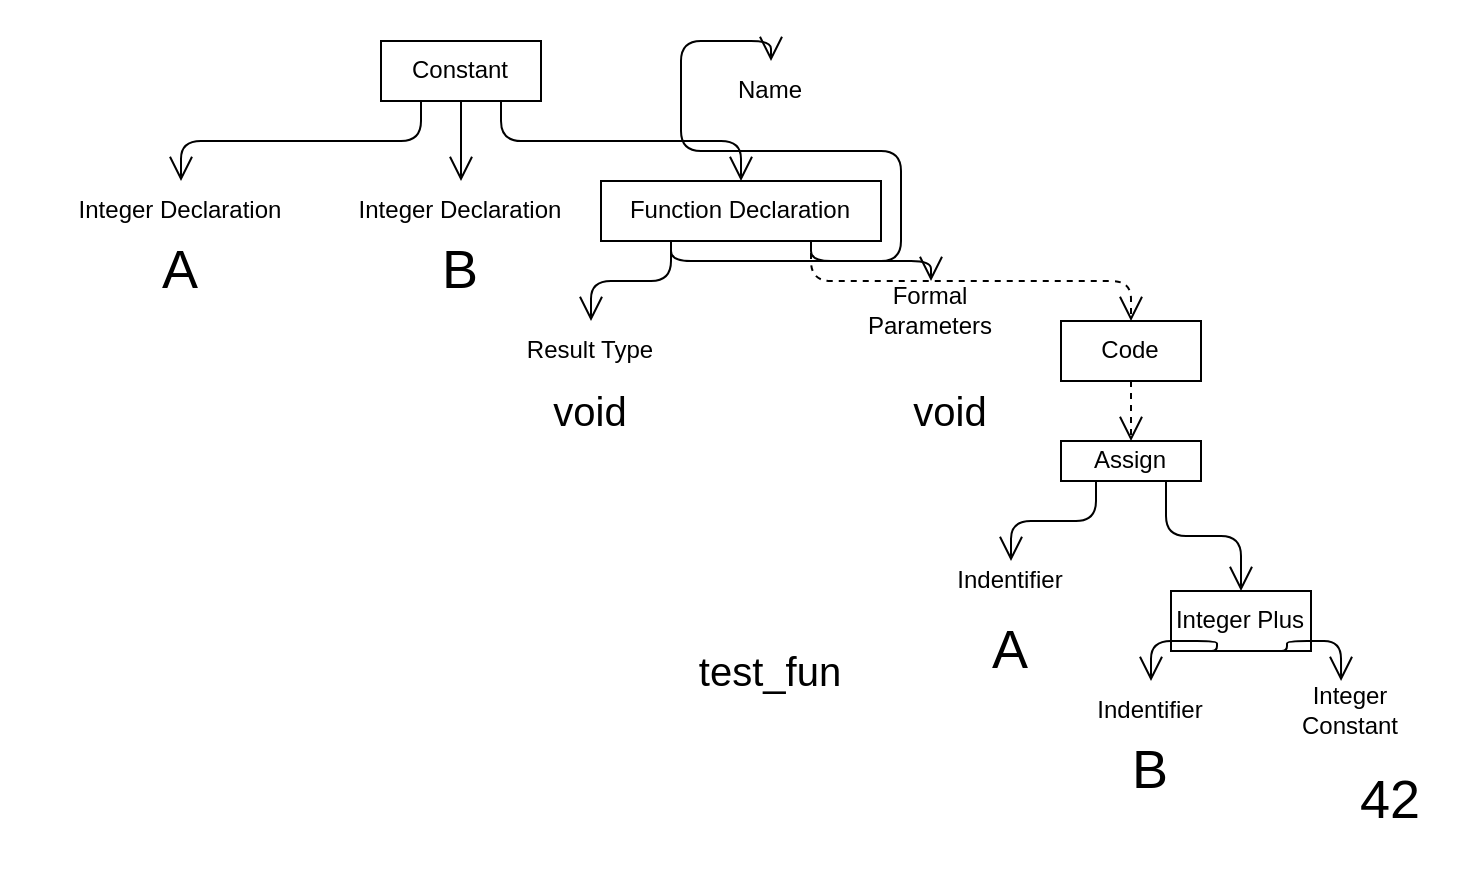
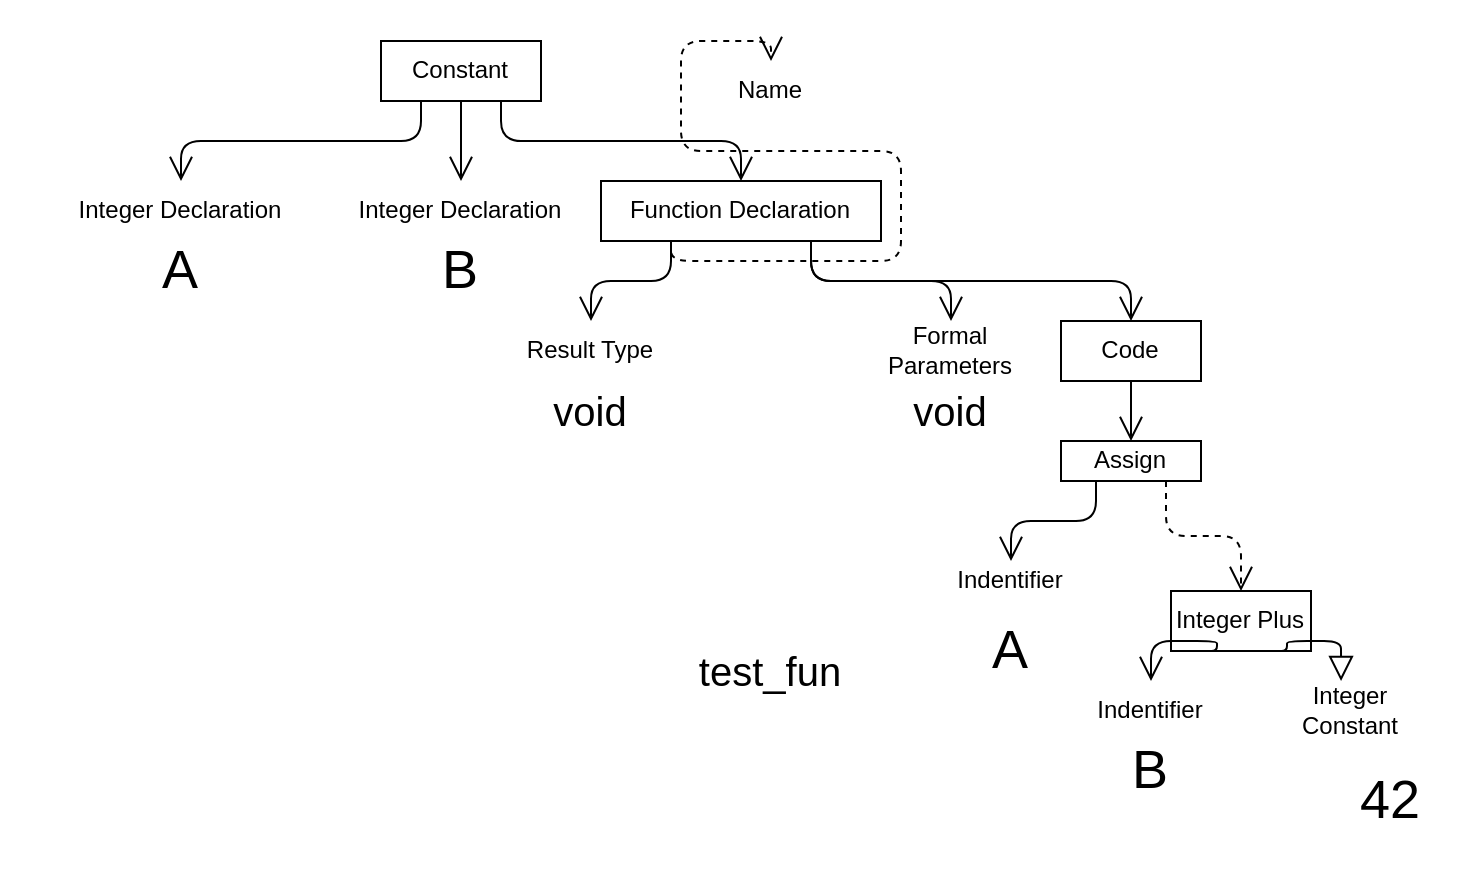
(870, 151) -> (870, 151)
(1049, 281) -> (1049, 281)
(931, 311) -> (951, 351)
(1131, 406) -> (1131, 406)
(1202, 536) -> (1202, 536)
(1341, 658) -> (1339, 645)
